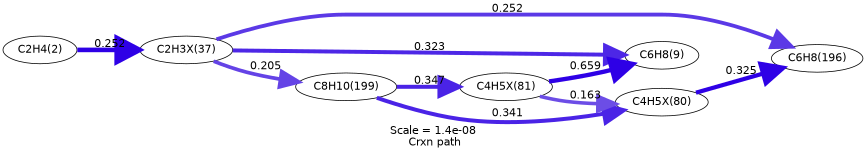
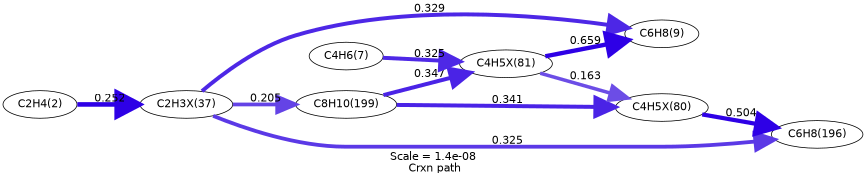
(506, 9) -> (506, 141)
(428, 47) -> (428, 9)
none -> (346, 56)
(740, 71) -> (740, 113)
